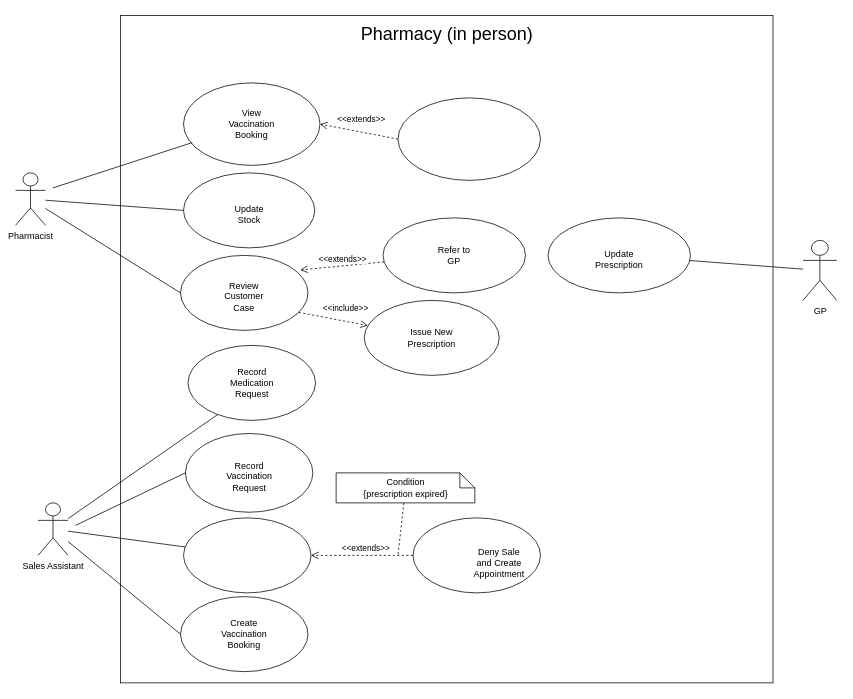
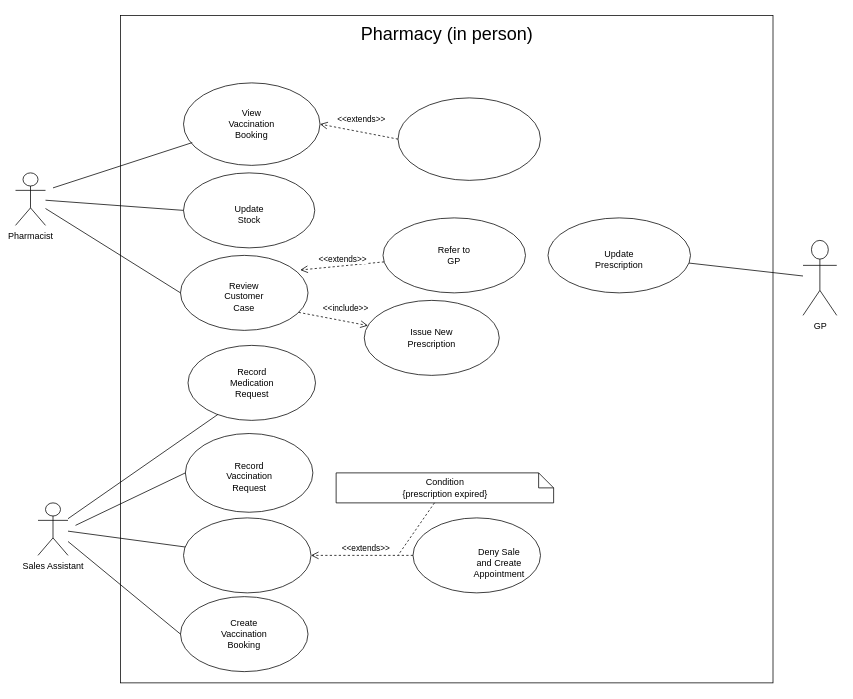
(820, 270) -> (820, 278)
(405, 488) -> (445, 488)
